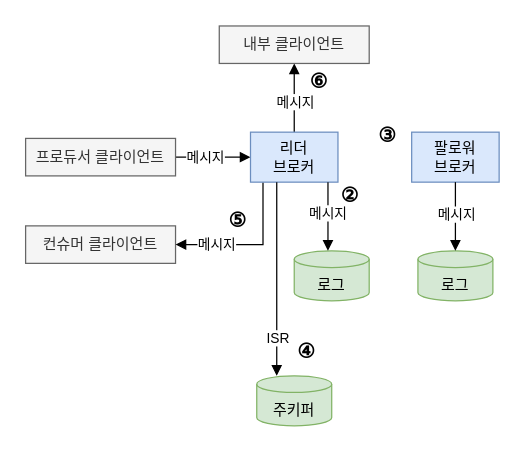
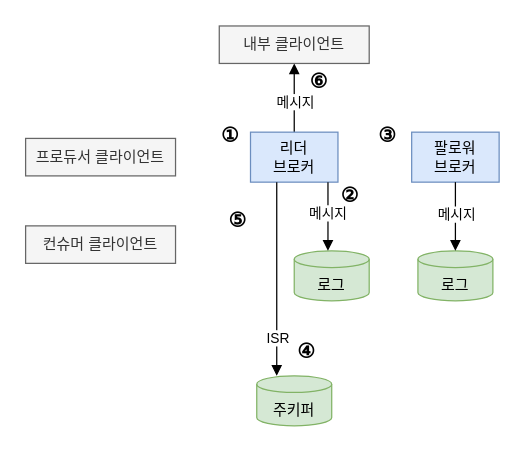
none -> (231, 134)
(208, 157) -> none
(256, 244) -> none
